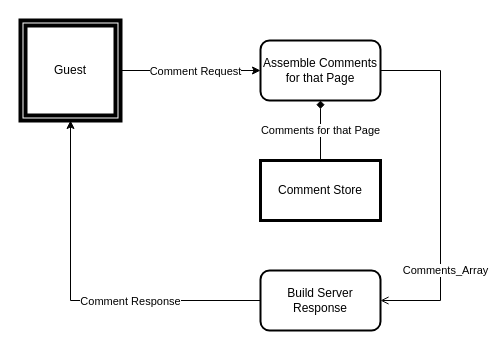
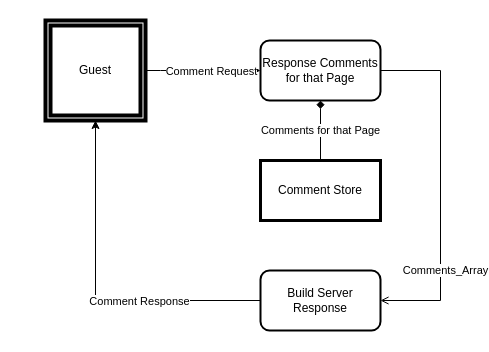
(71, 71) -> (96, 71)
(321, 71) -> (321, 71)
